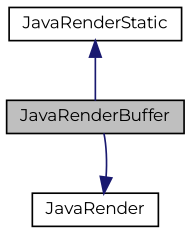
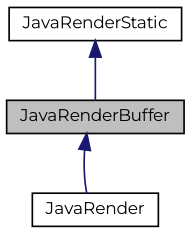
(106, 155) -> (84, 172)
